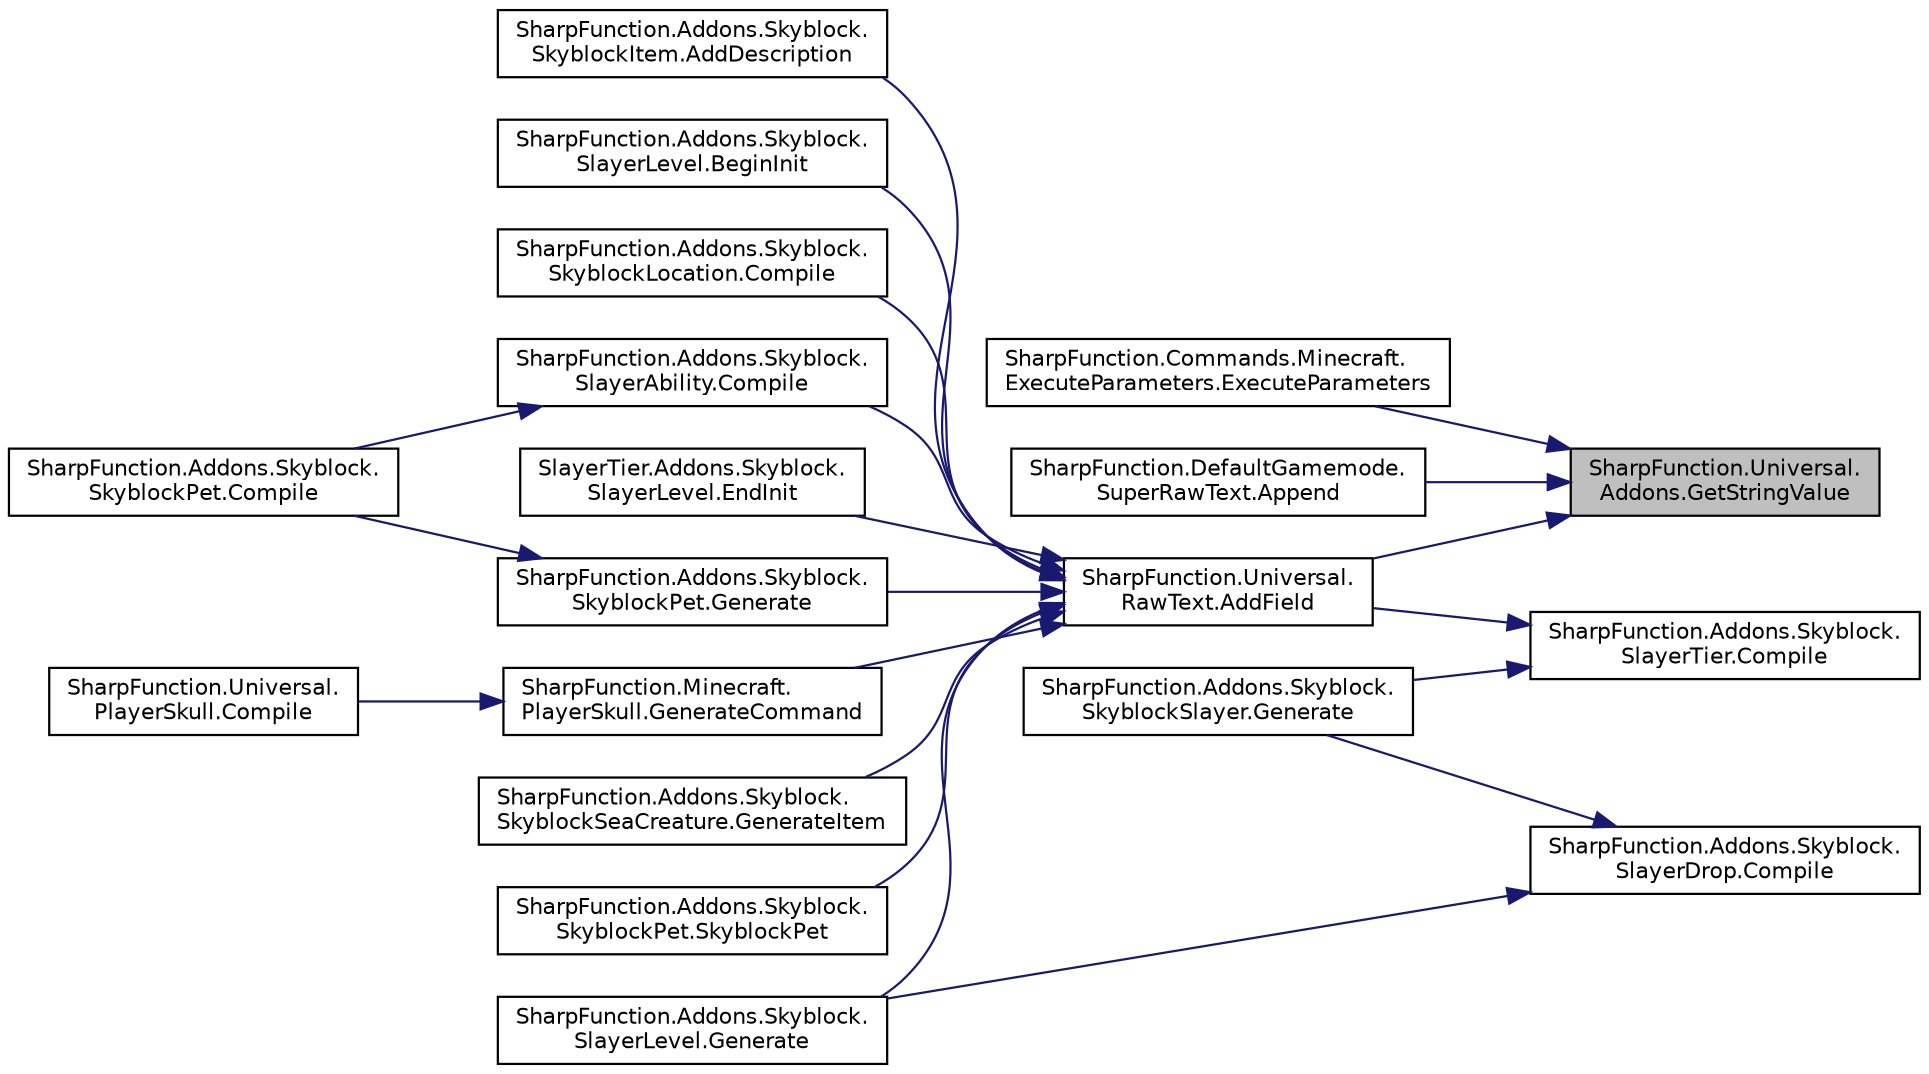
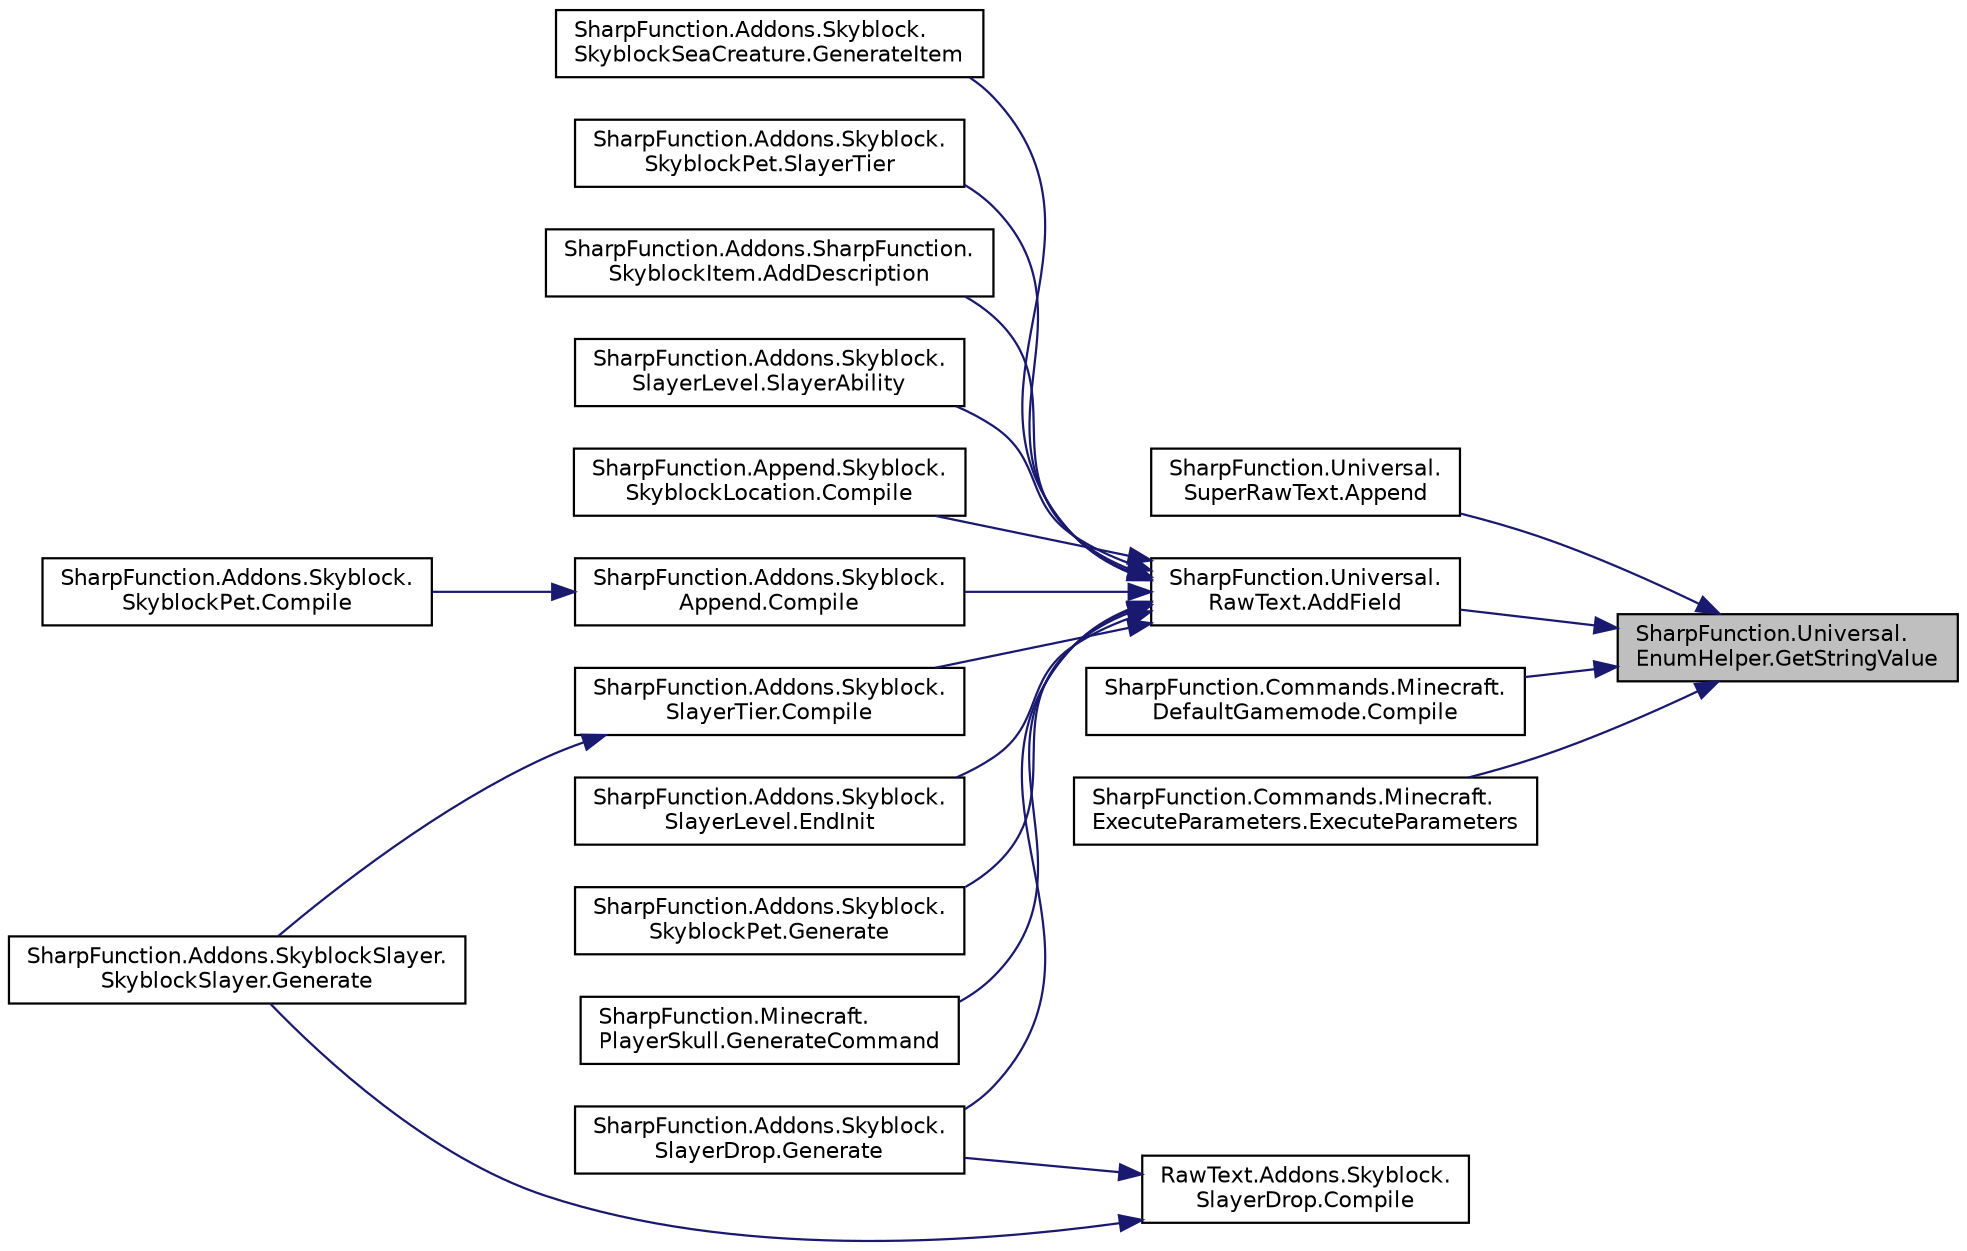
(693, 44) -> (770, 263)
(693, 153) -> (770, 373)
(693, 263) -> (770, 482)
(693, 373) -> (770, 592)
(693, 482) -> (770, 811)
(1218, 482) -> (1306, 482)
(1725, 482) -> (1788, 648)
(437, 534) -> none
(1440, 615) -> (1032, 648)
(204, 701) -> none
(1218, 701) -> (237, 970)
none -> (1306, 701)
(1725, 860) -> (1306, 1189)
(693, 921) -> (770, 153)
(693, 1030) -> (770, 1140)
